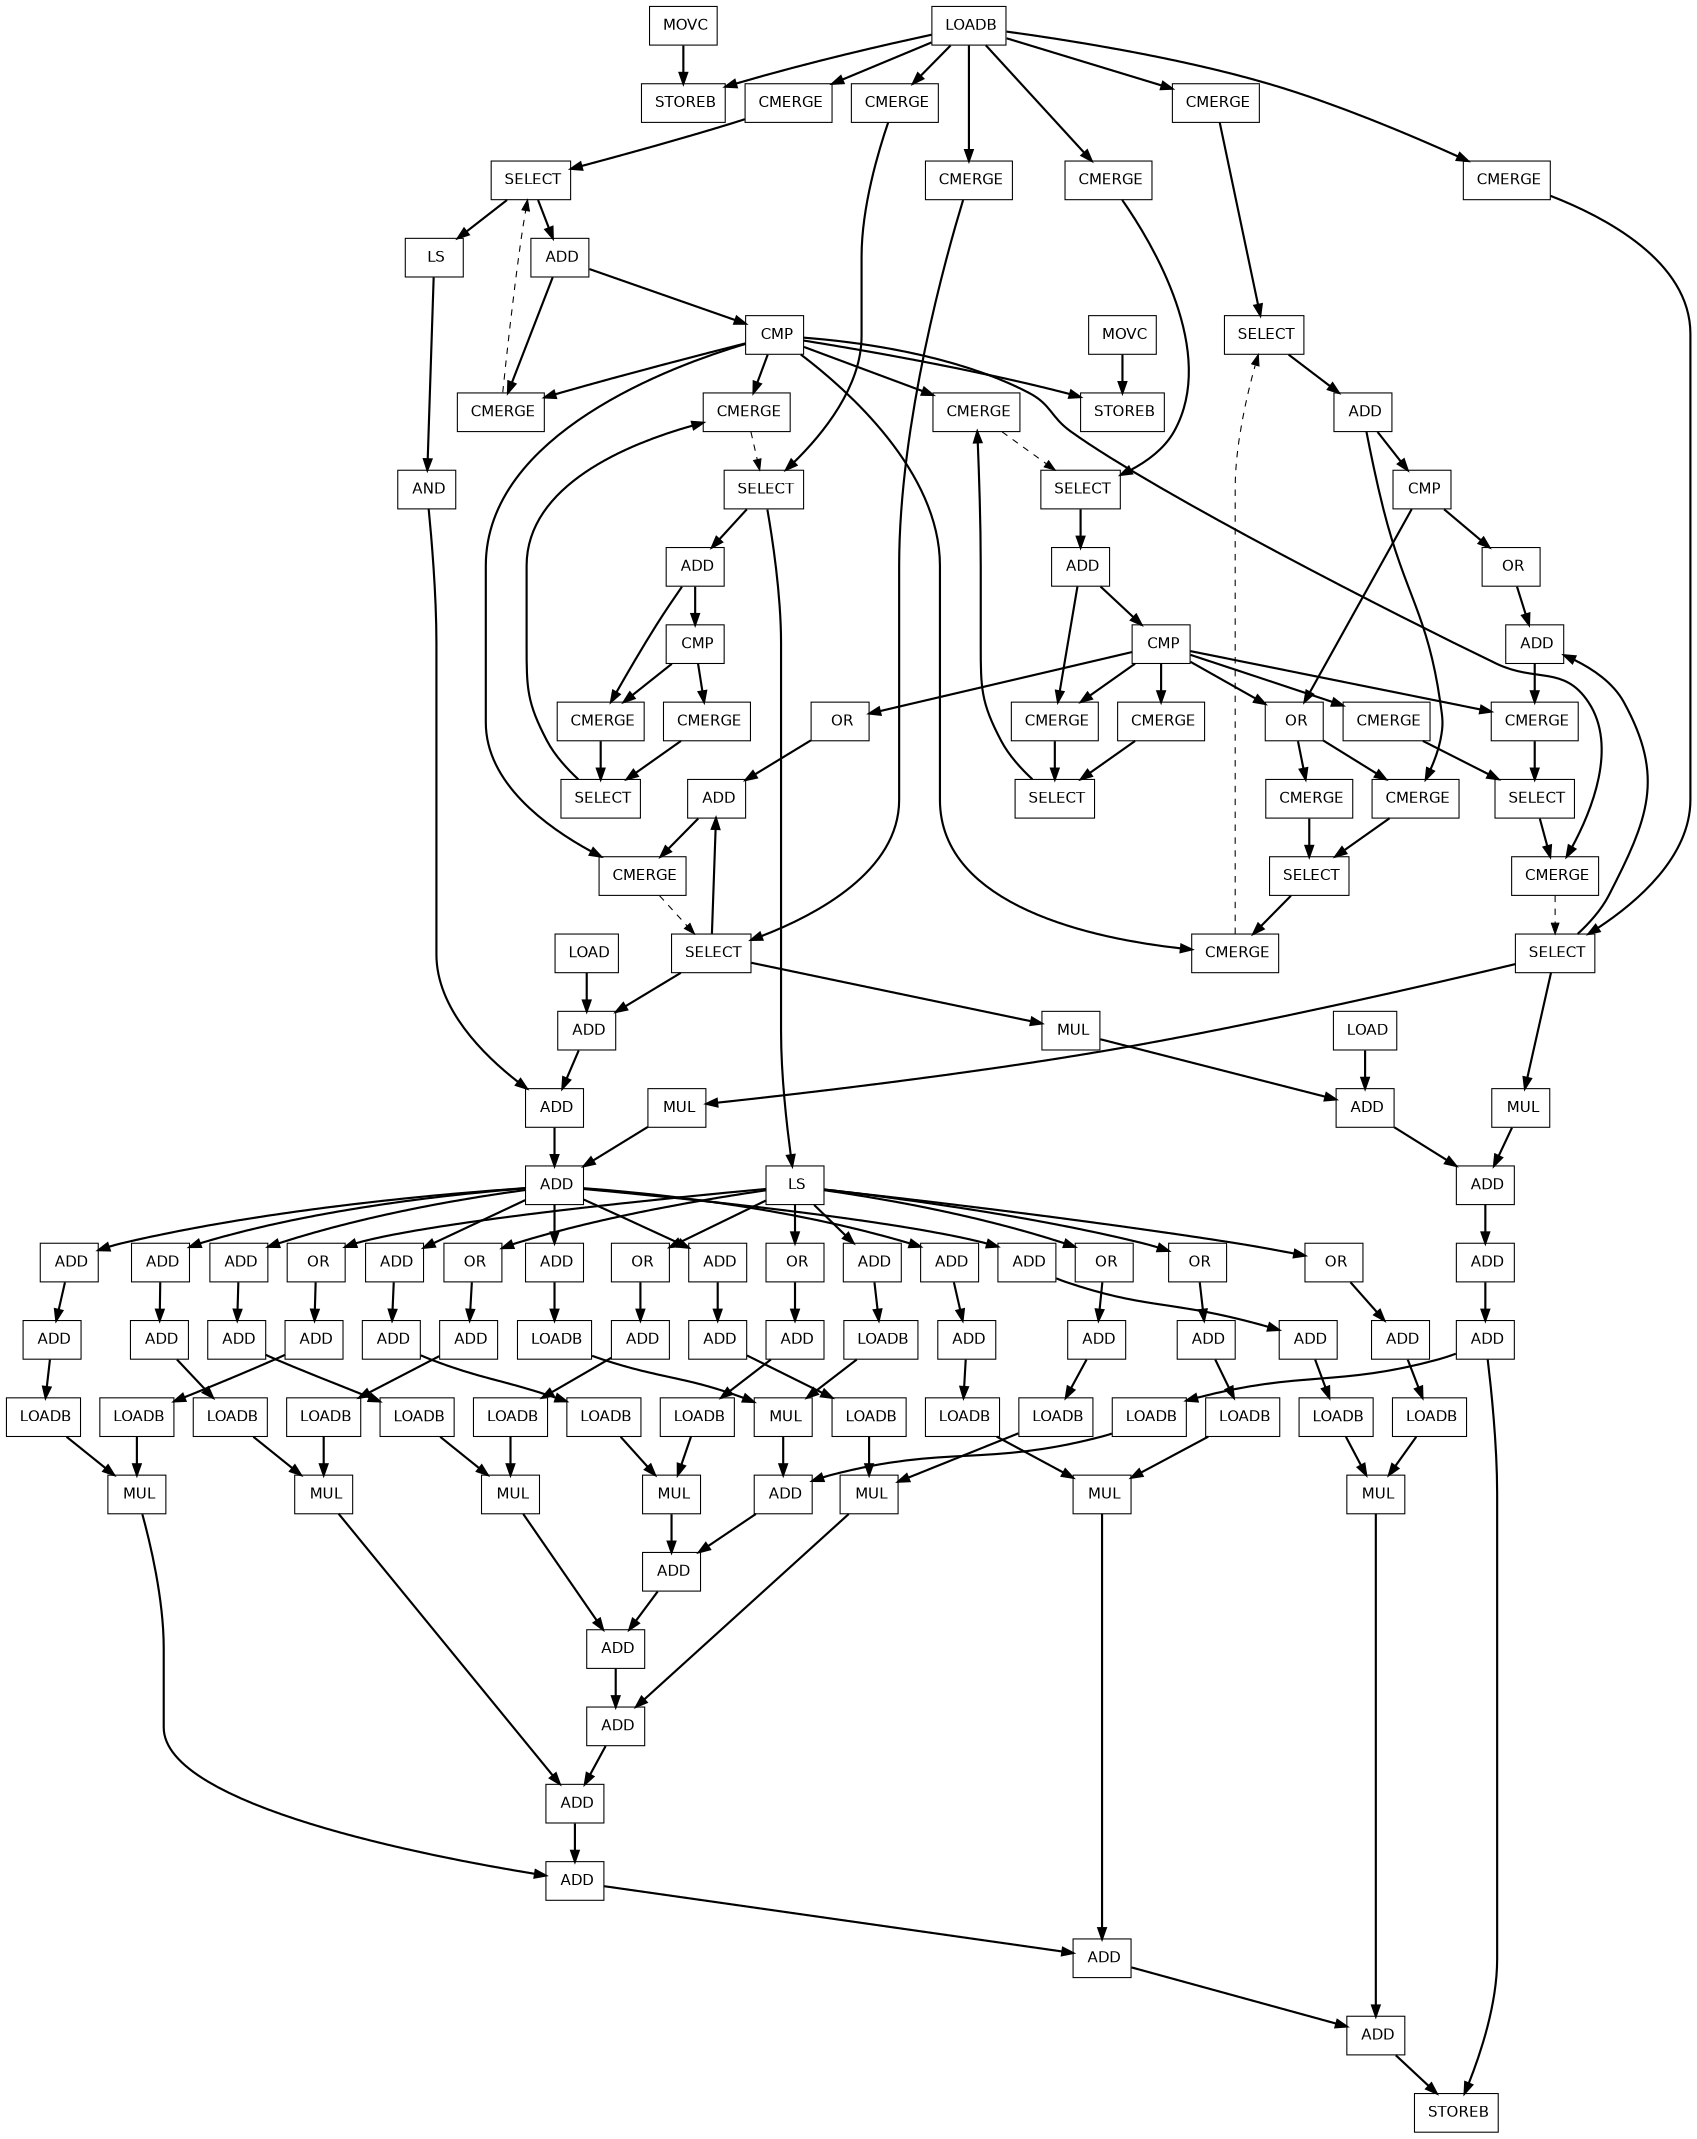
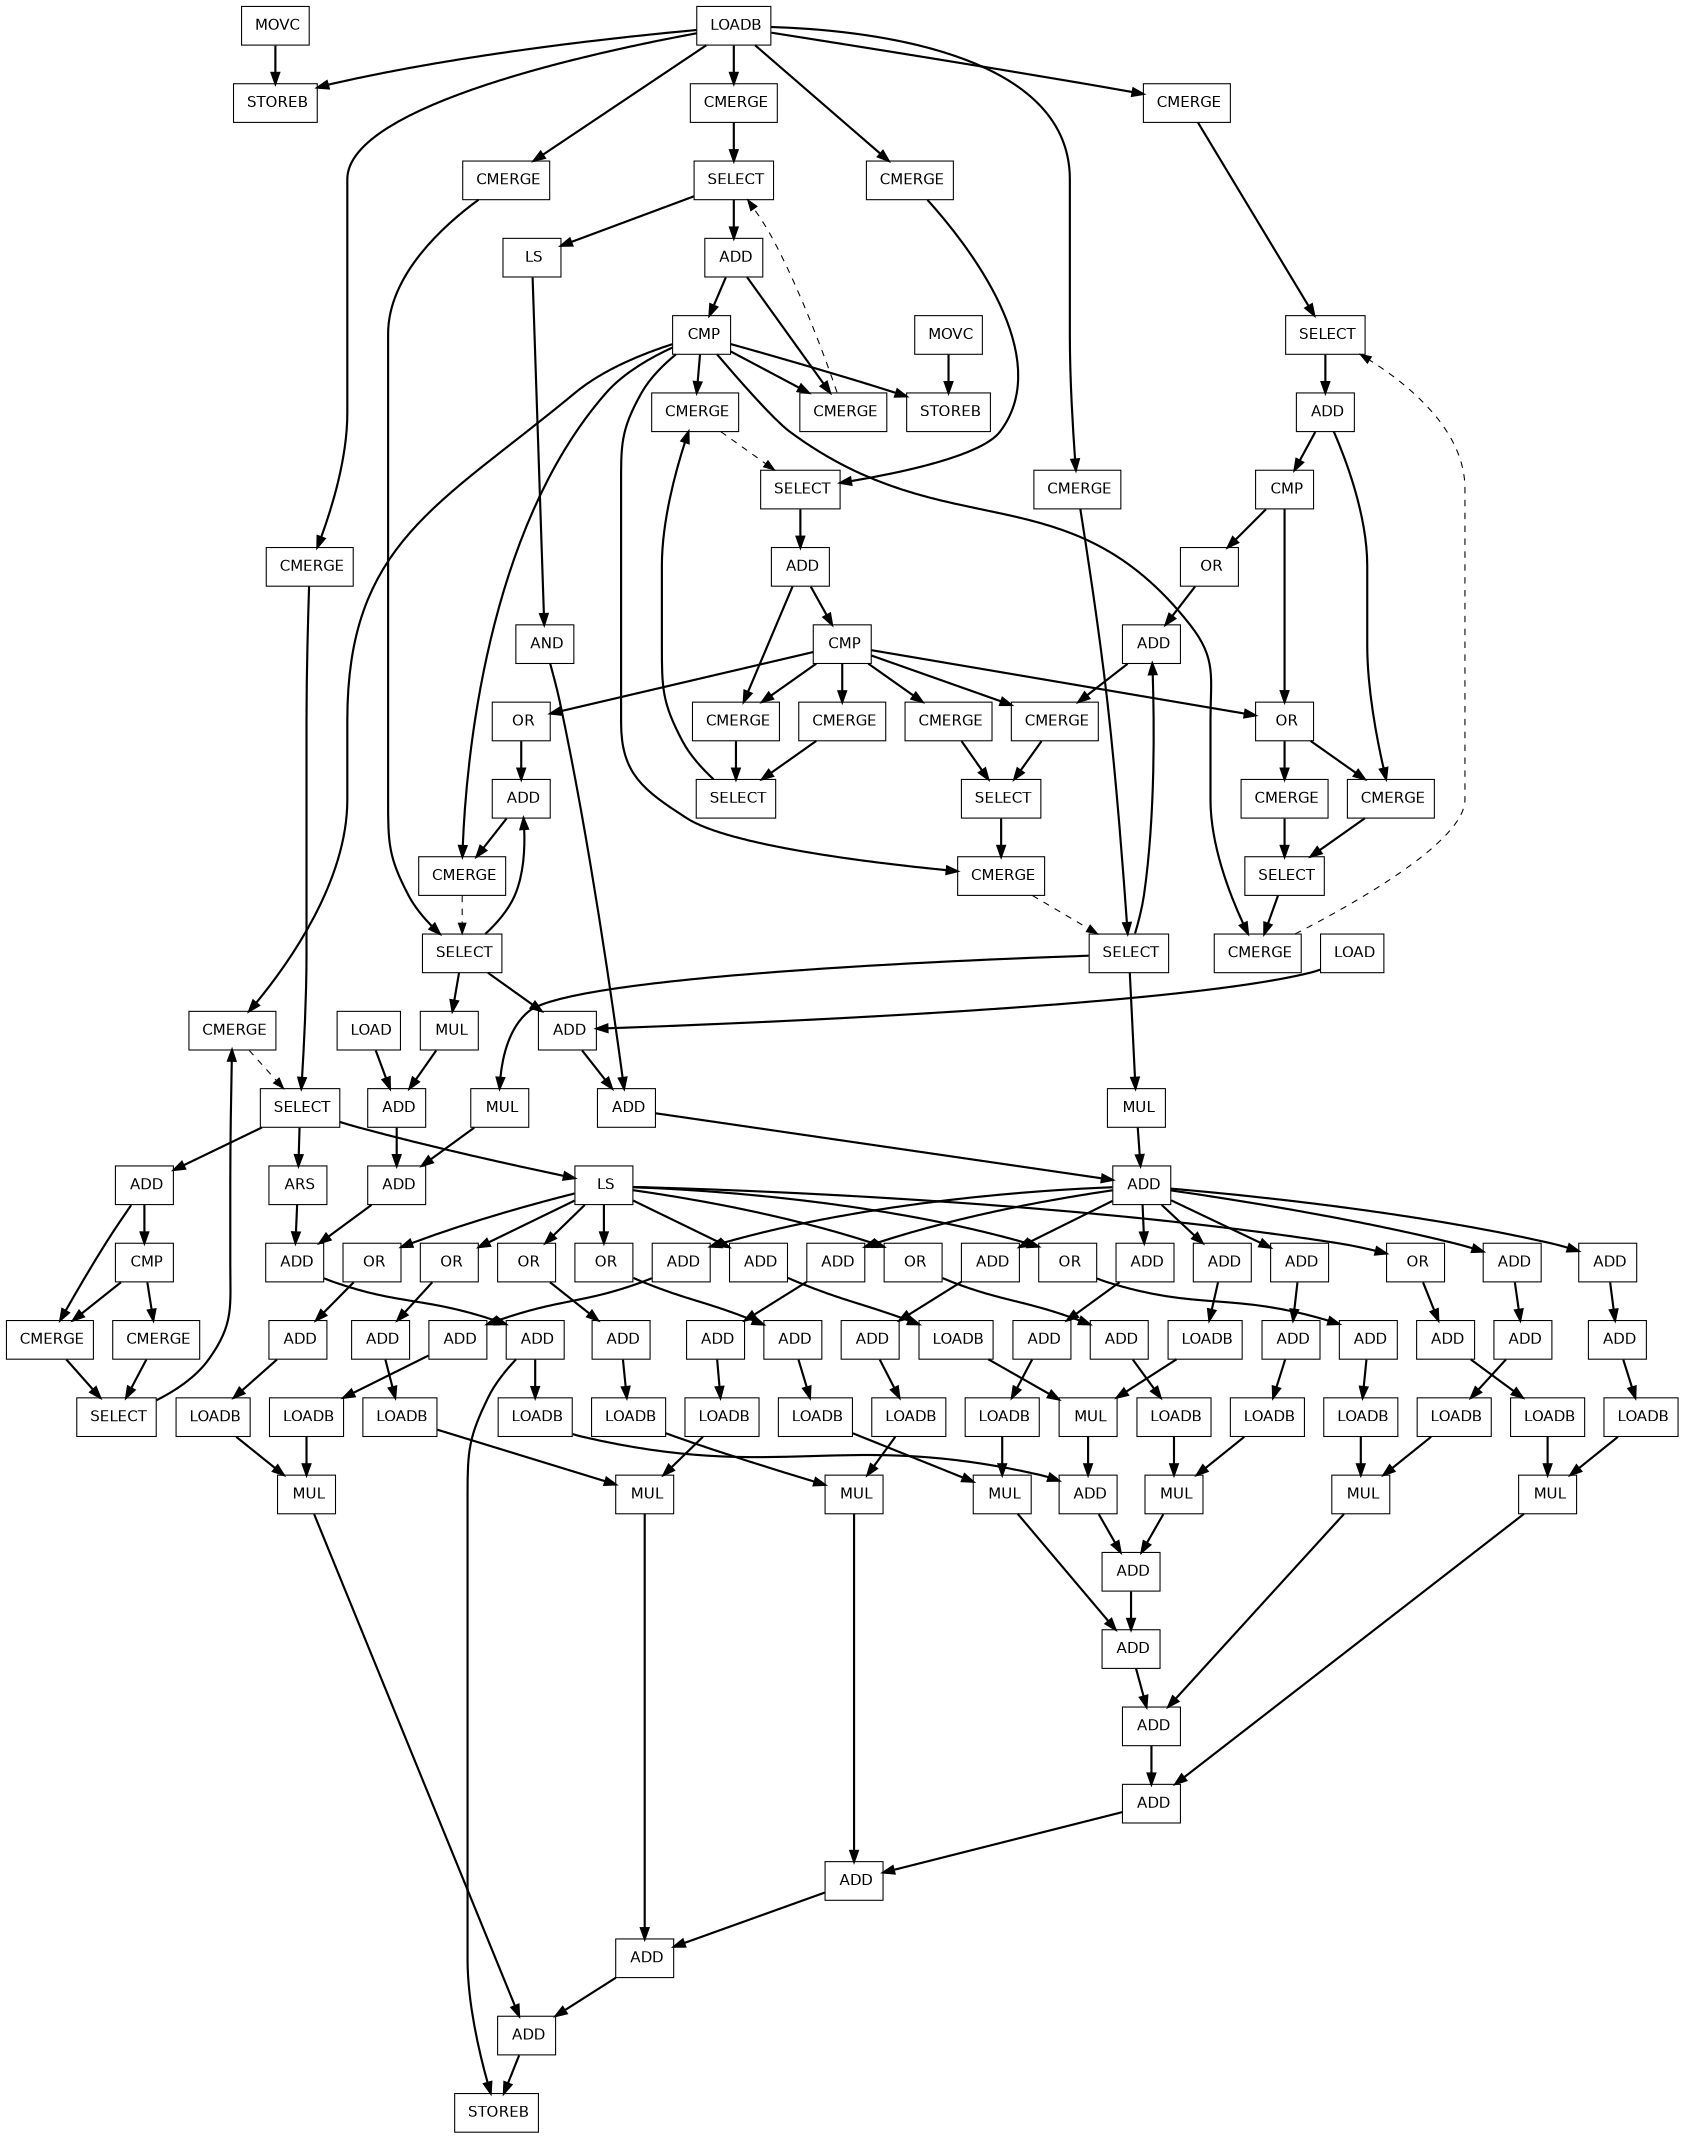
none -> (298, 1185)
